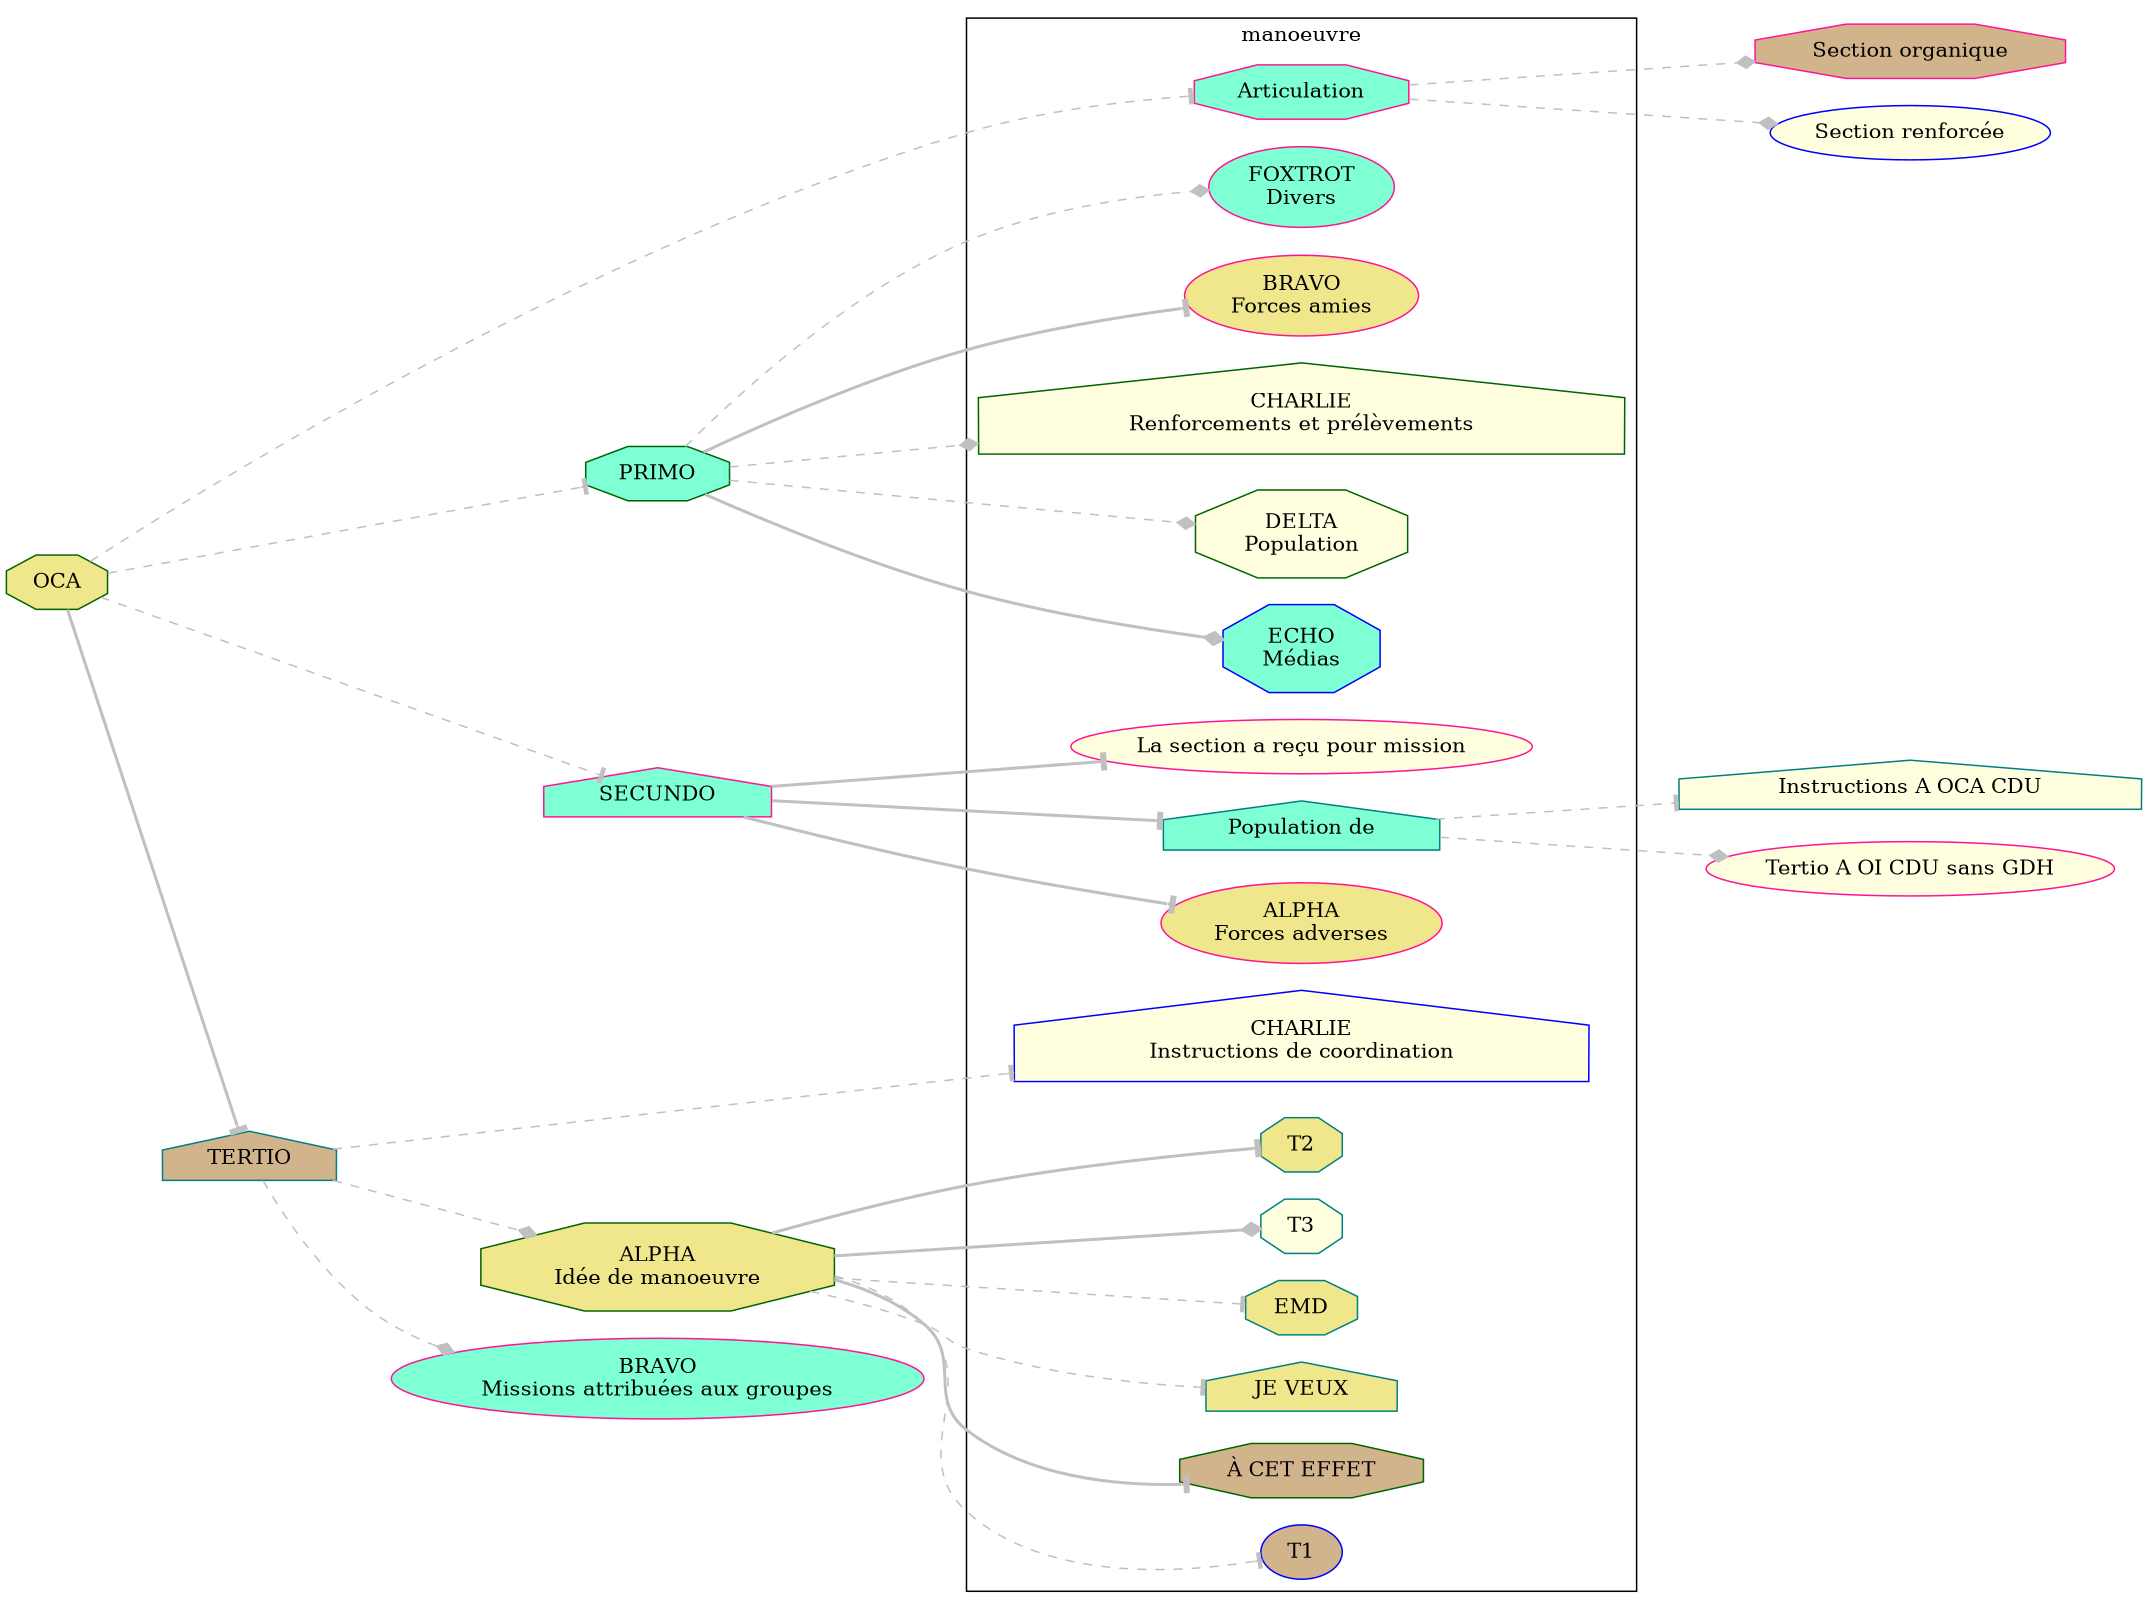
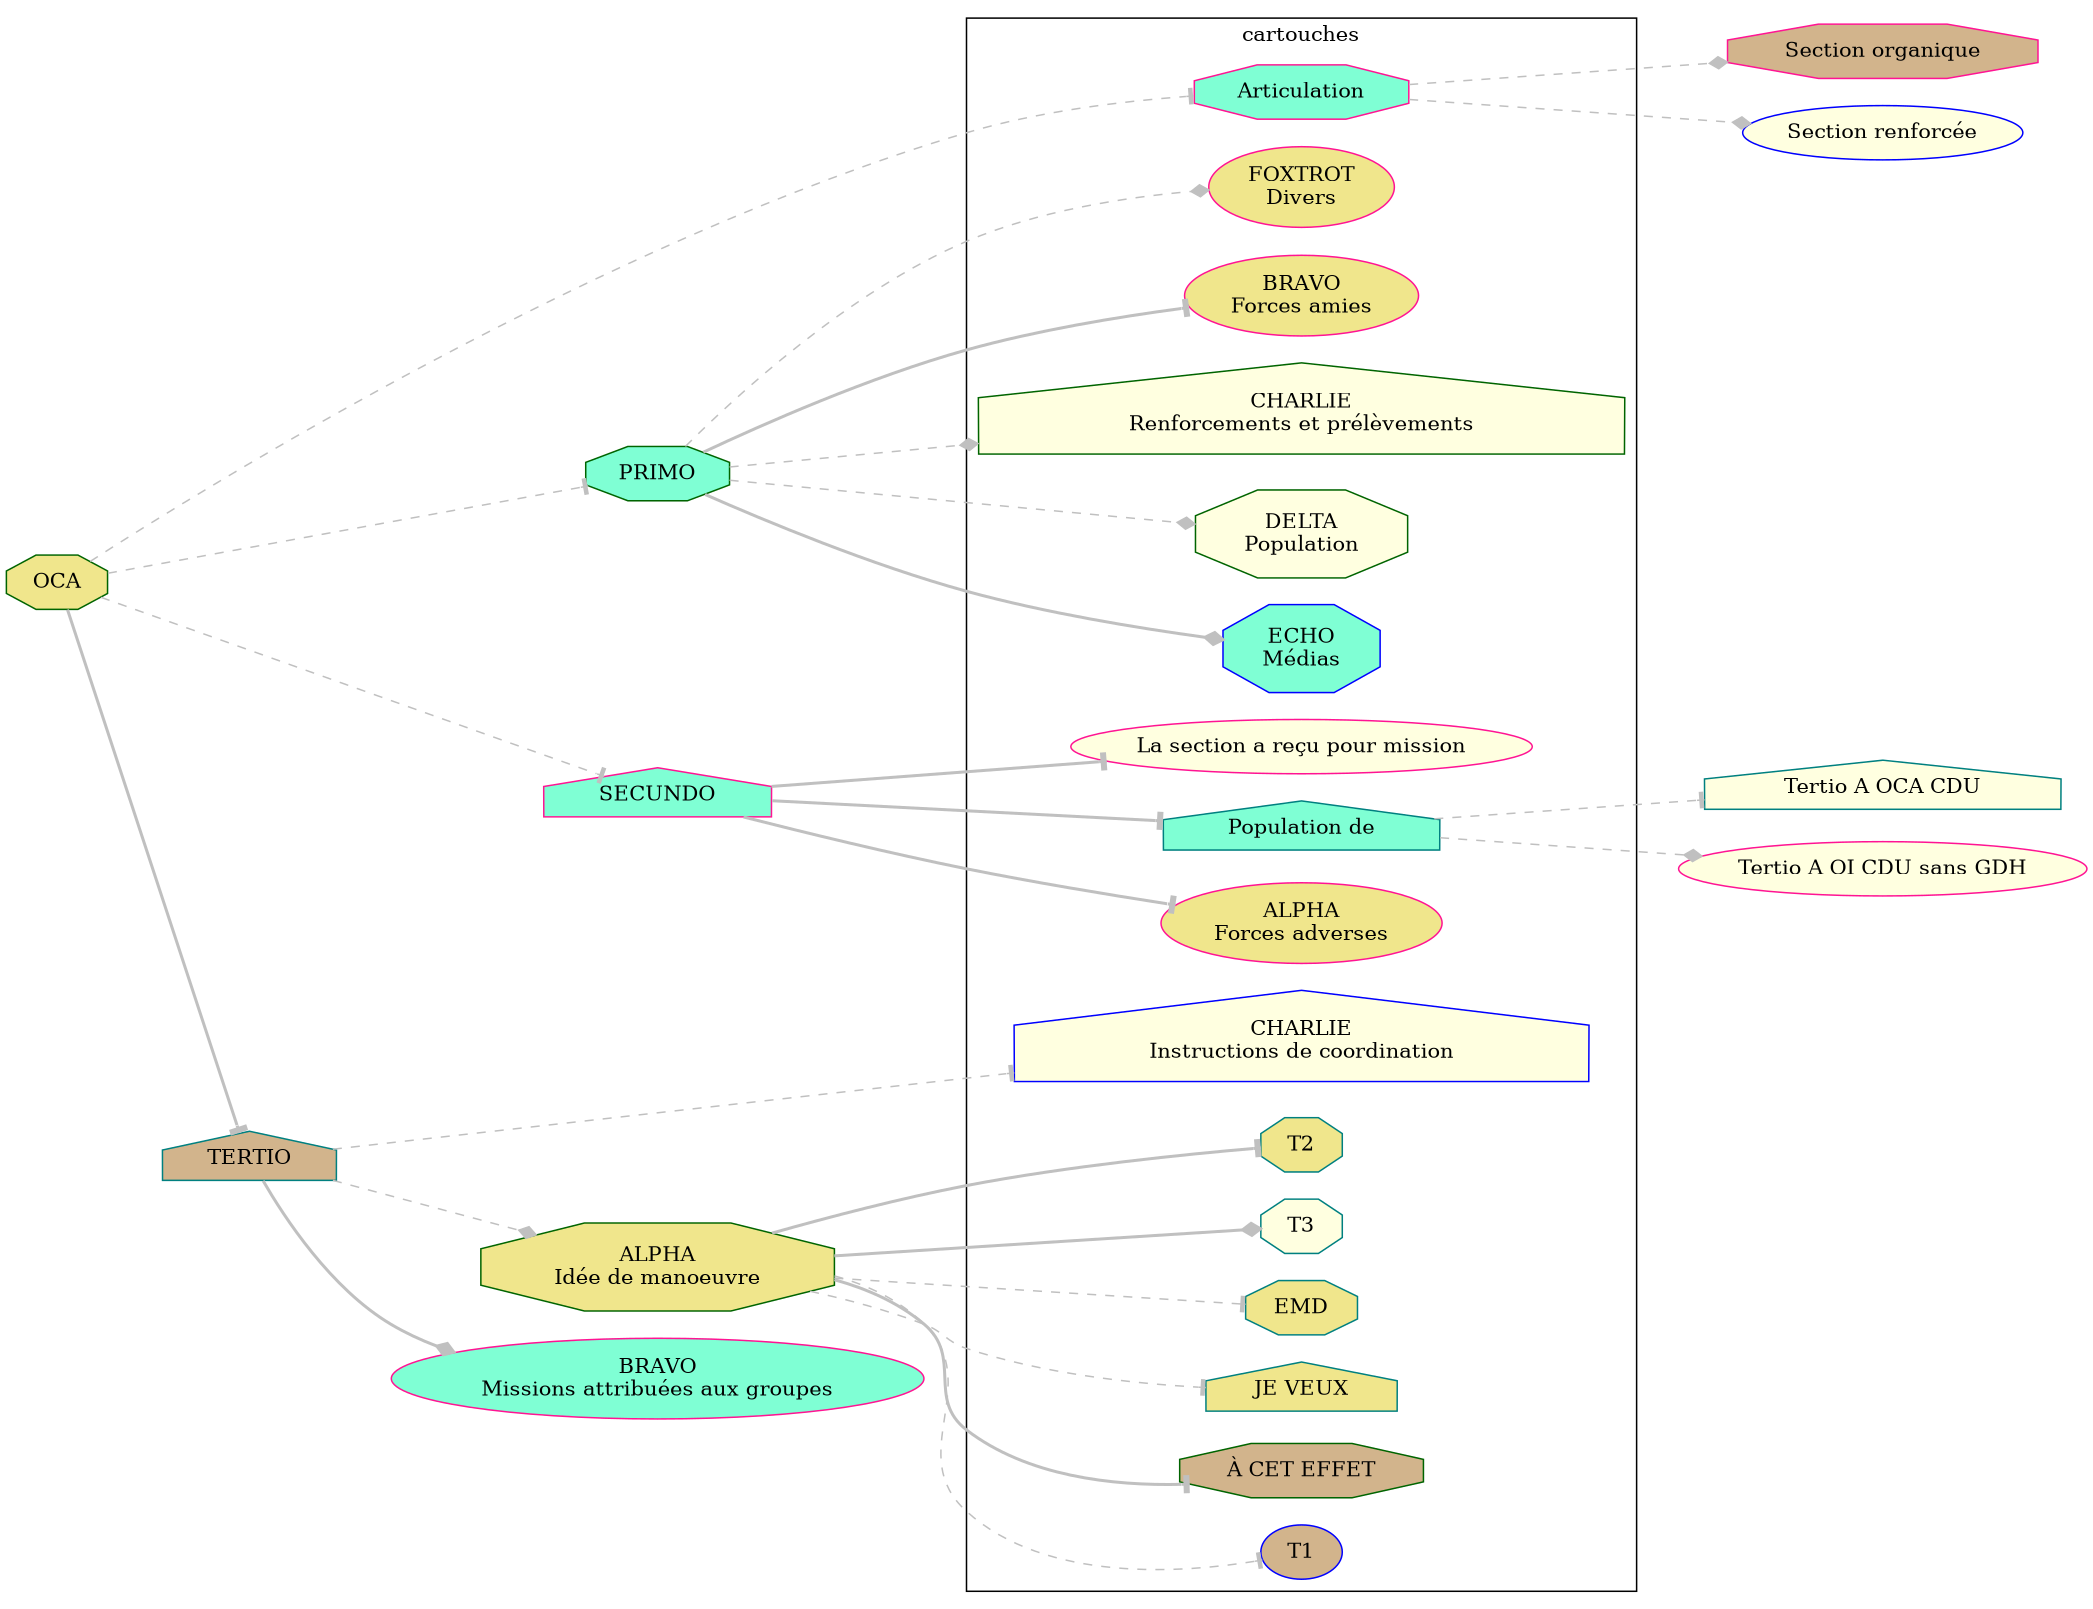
(1302, 35) -> (1302, 35)
(1302, 187) -> (1302, 187)
(1910, 787) -> (1883, 787)
(336, 1279) -> (336, 1279)
